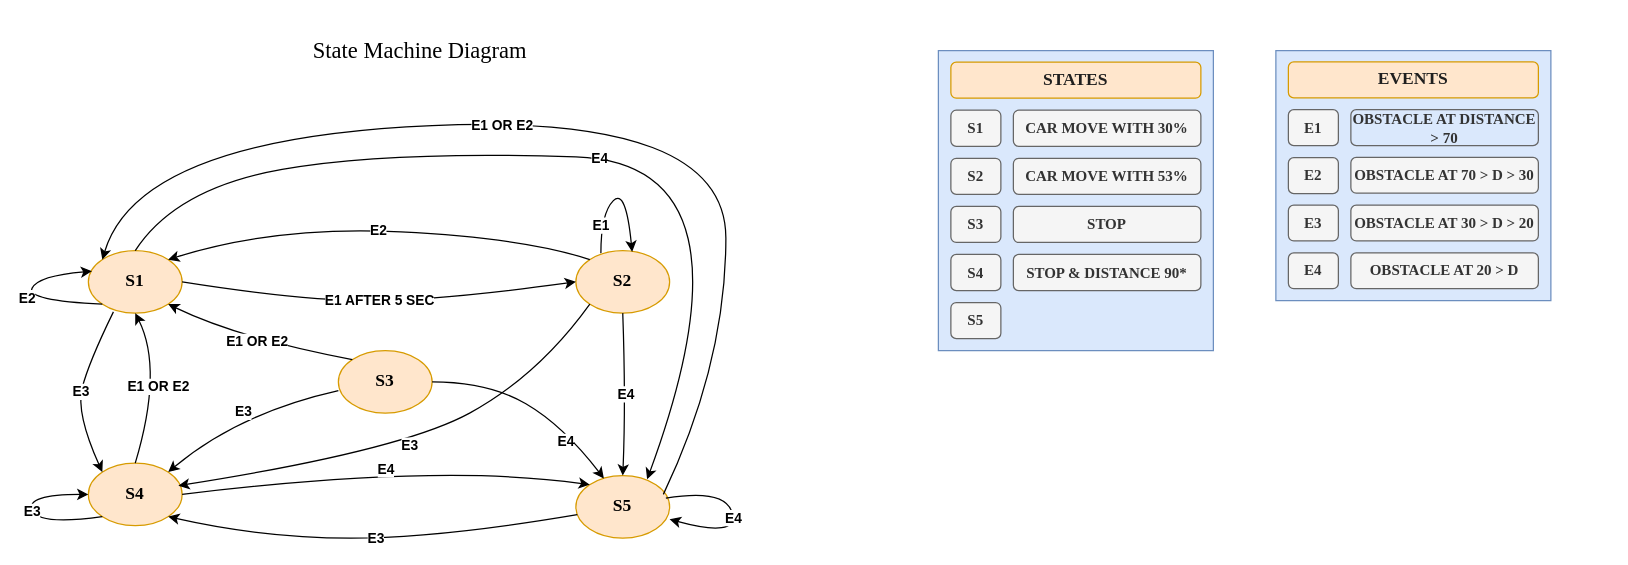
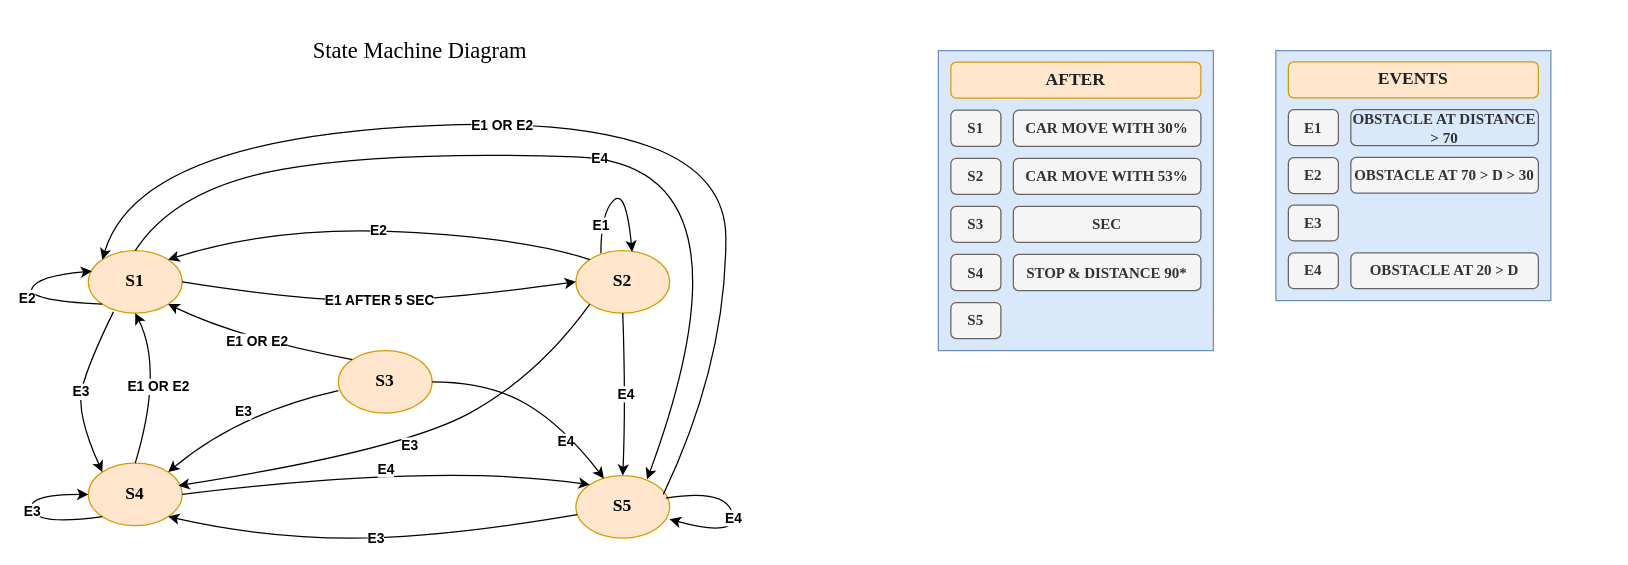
(1076, 81) -> (1076, 81)
(1444, 223) -> none
(1107, 224) -> (1107, 224)
